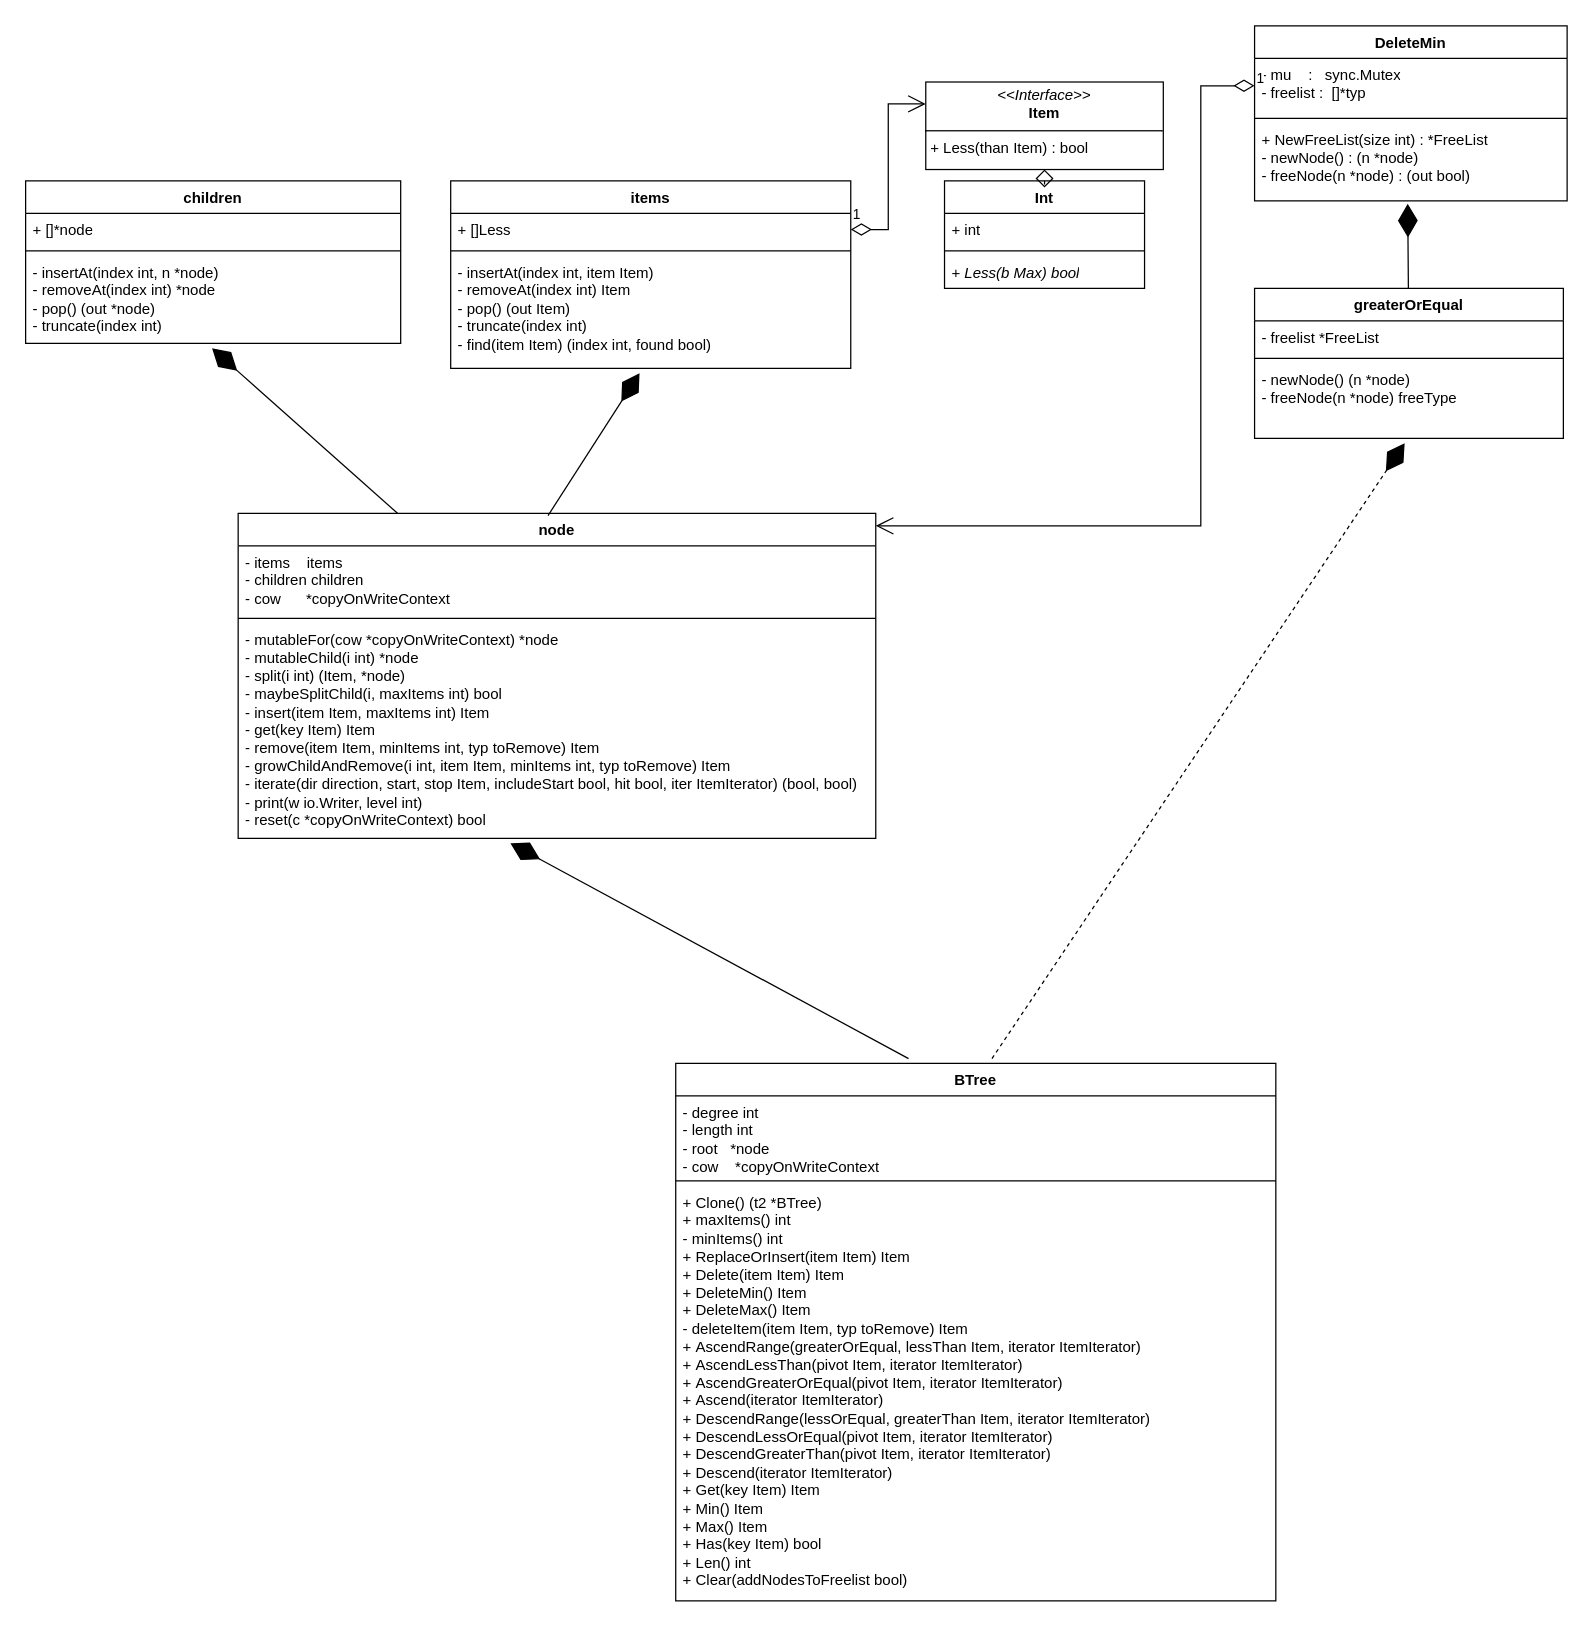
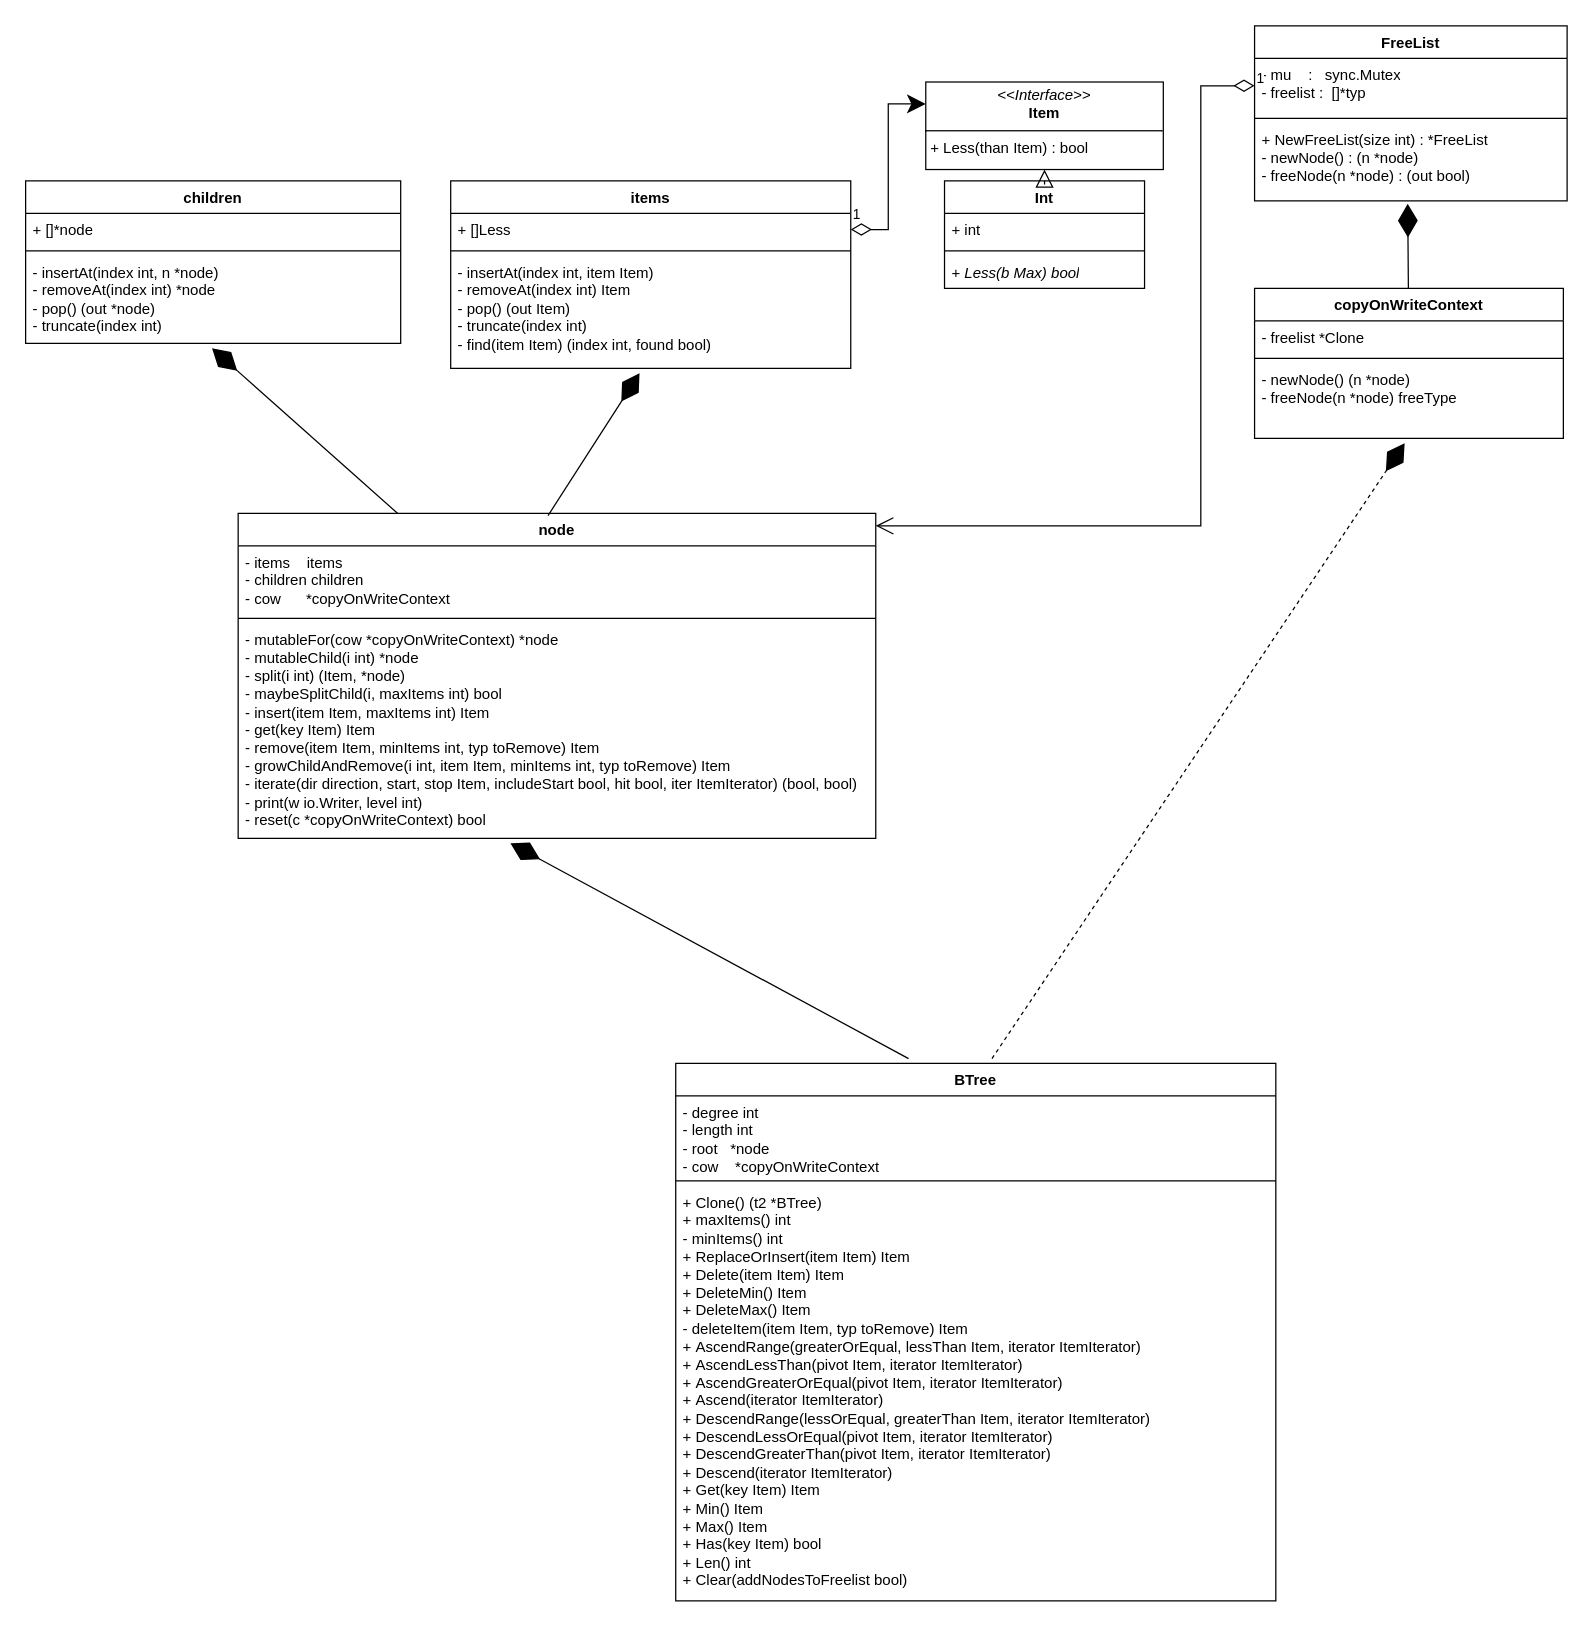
(1411, 43) -> (1411, 43)
(914, 104) -> (910, 104)
(1044, 184) -> (1044, 184)
(1409, 306) -> (1409, 306)
(1338, 338) -> (1325, 338)
